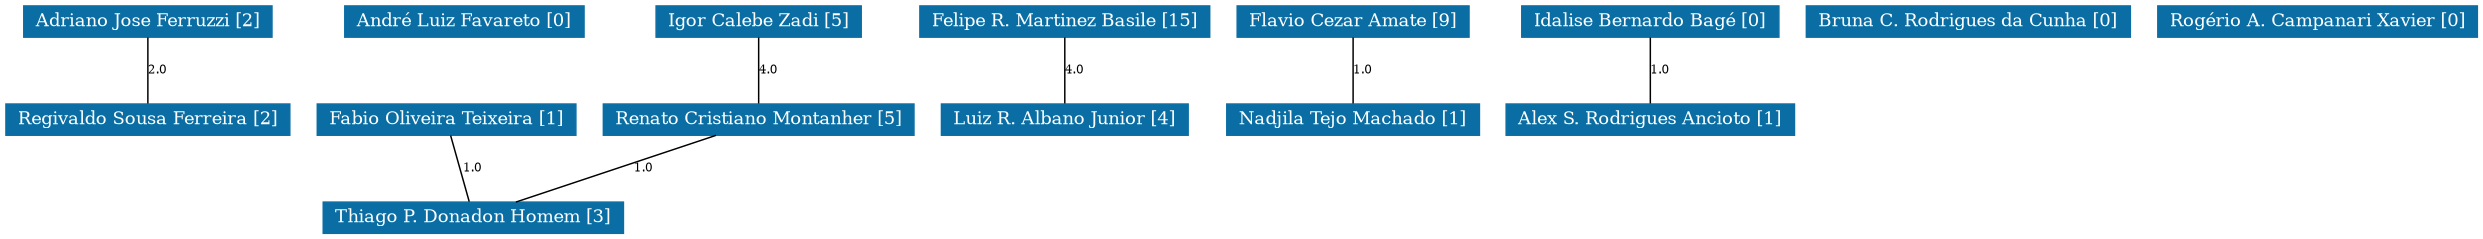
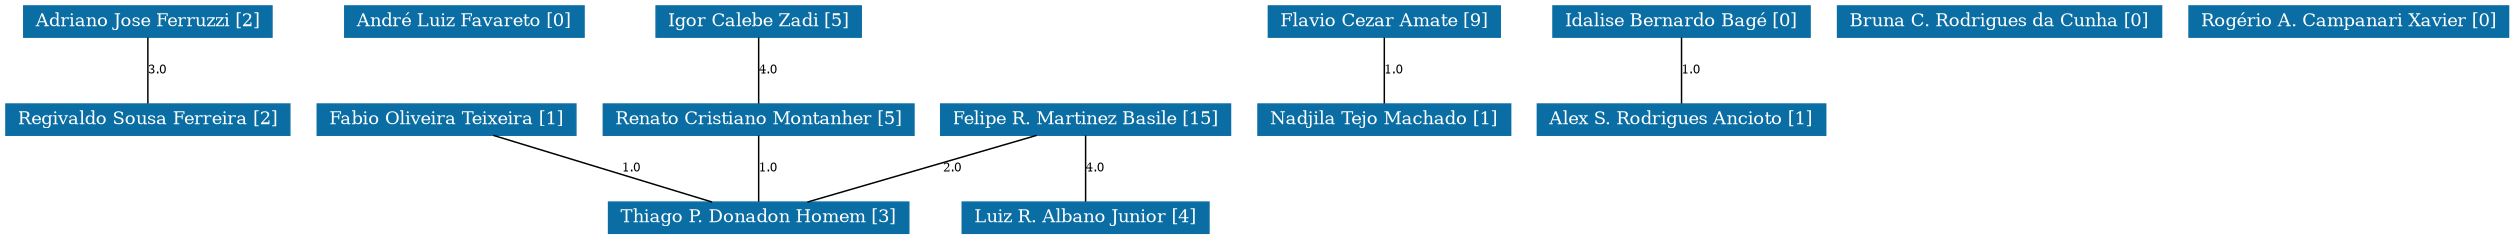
(158, 71) -> (158, 71)
none -> (922, 169)
